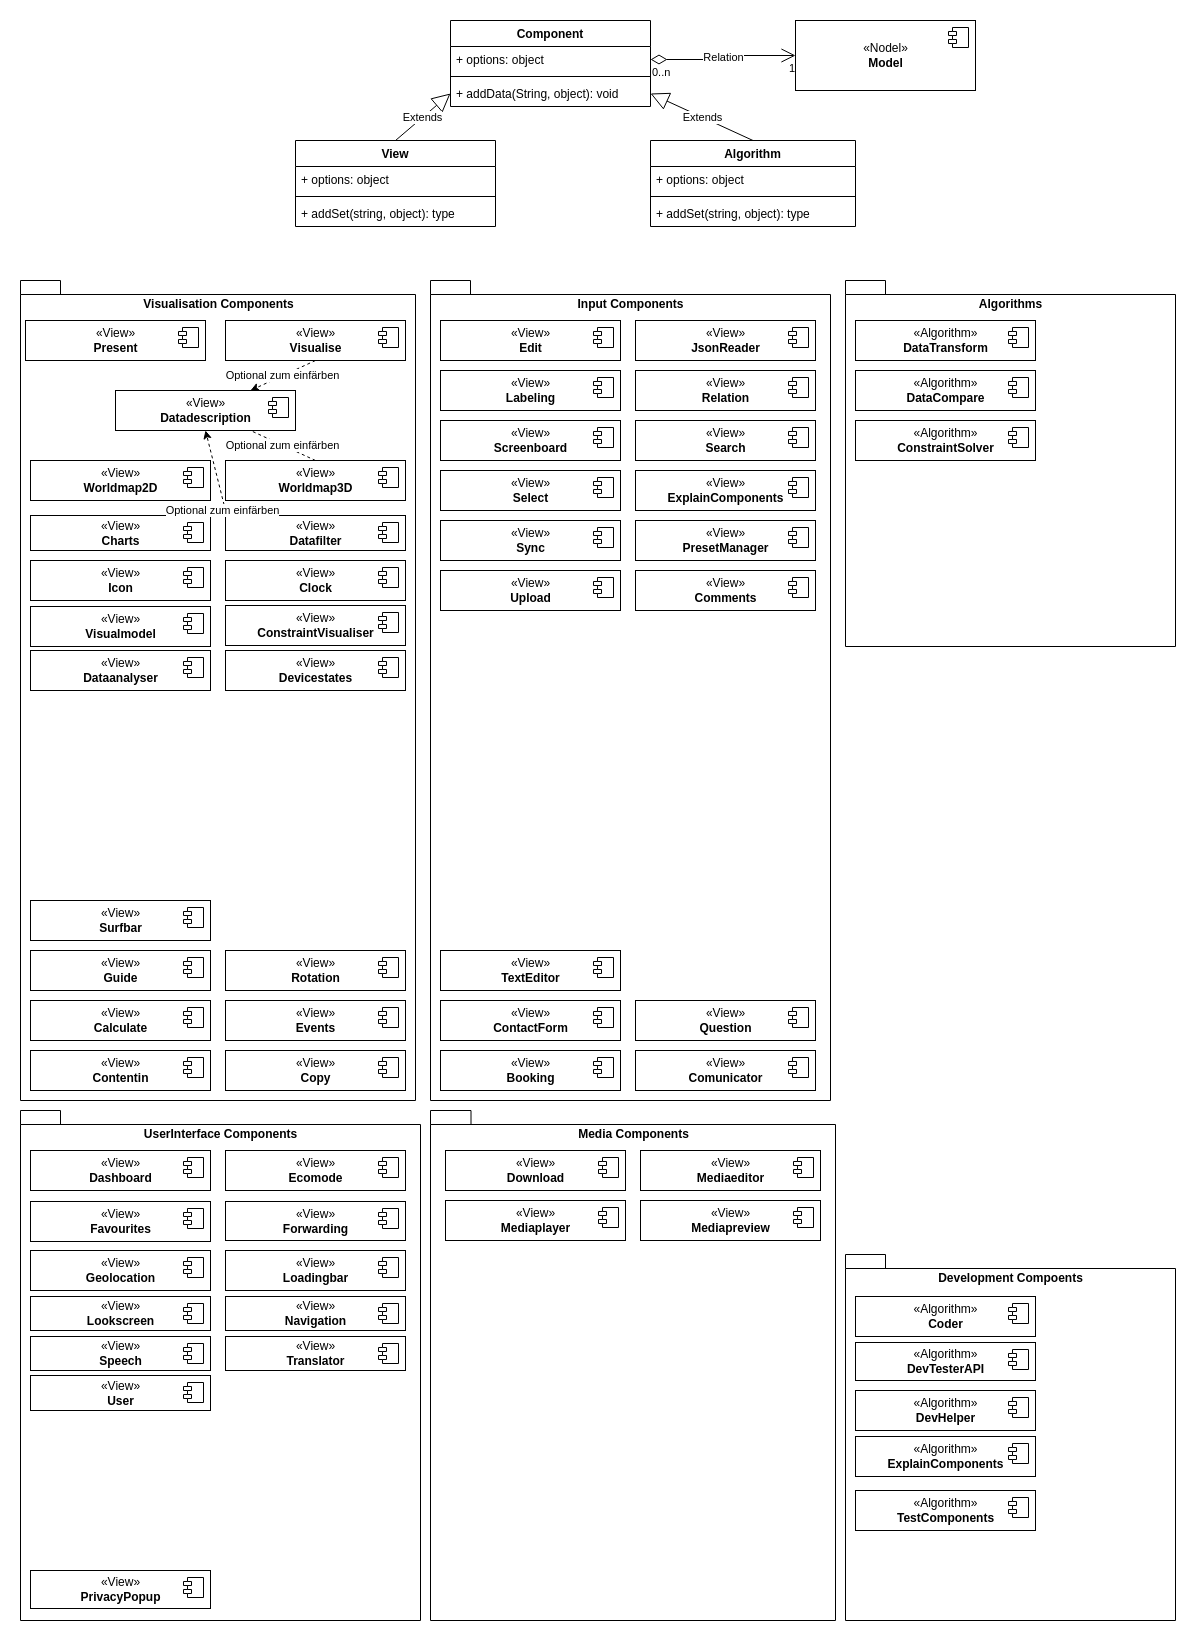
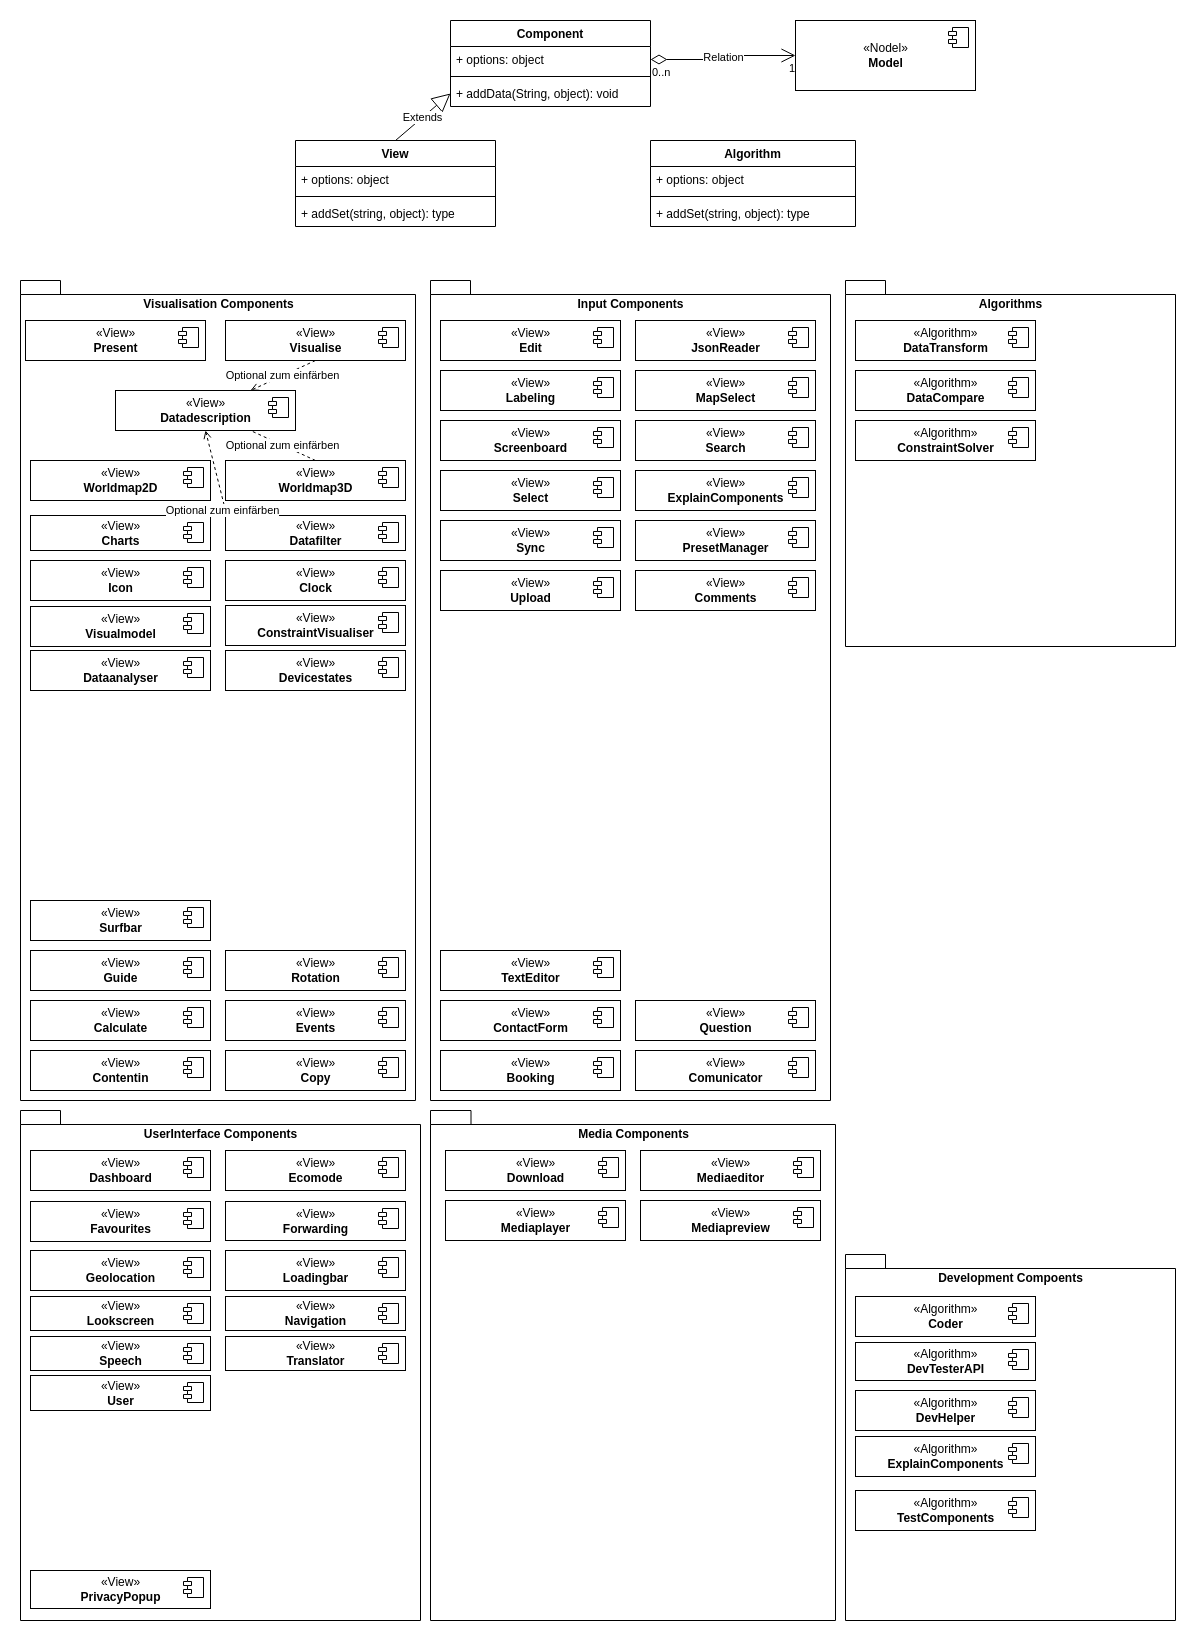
(710, 121) -> none
(258, 387) -> (256, 388)
(726, 391) -> (726, 391)
(207, 438) -> (207, 437)
